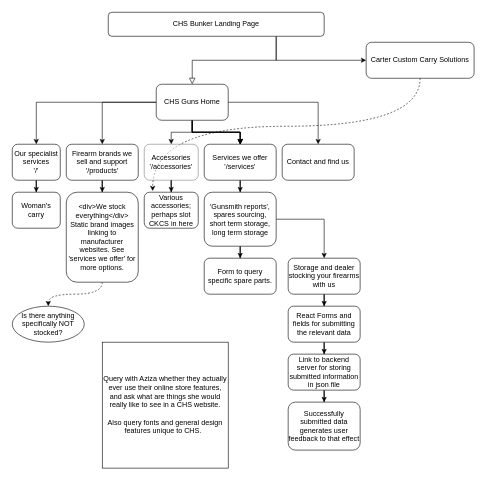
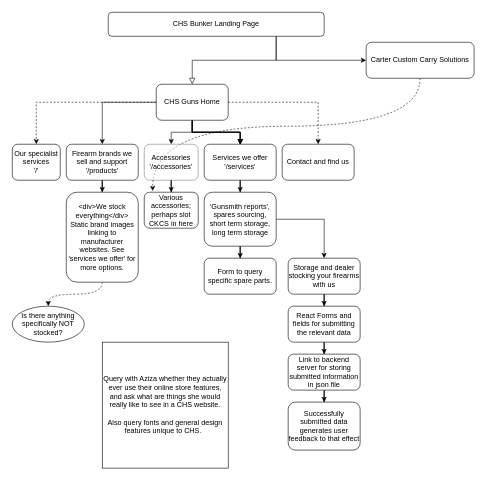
(49, 102) -> (49, 102)
(291, 102) -> (291, 102)
(36, 188) -> none
(36, 210) -> none
